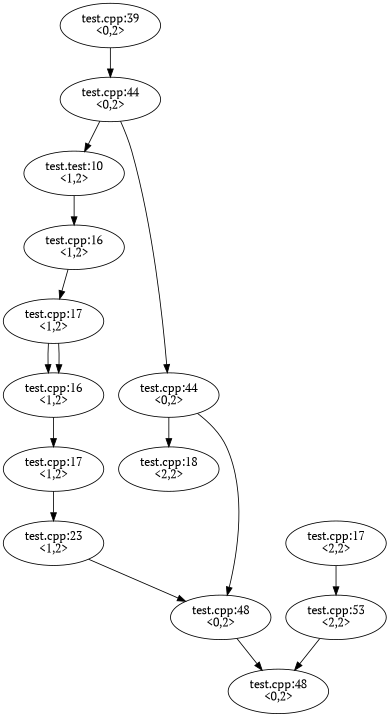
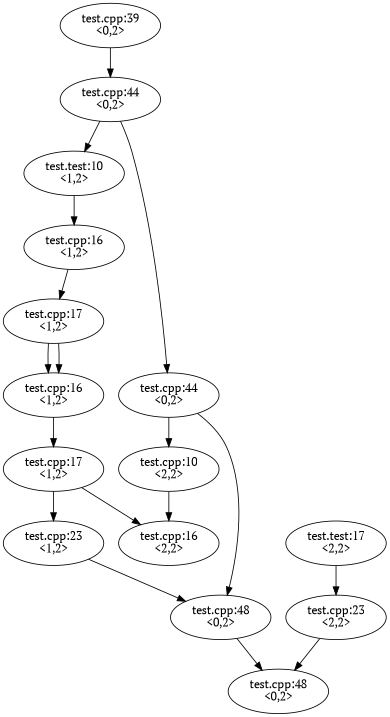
(169, 469) -> (169, 469)
none -> (169, 543)
(336, 543) -> (336, 543)
(336, 617) -> (336, 617)
